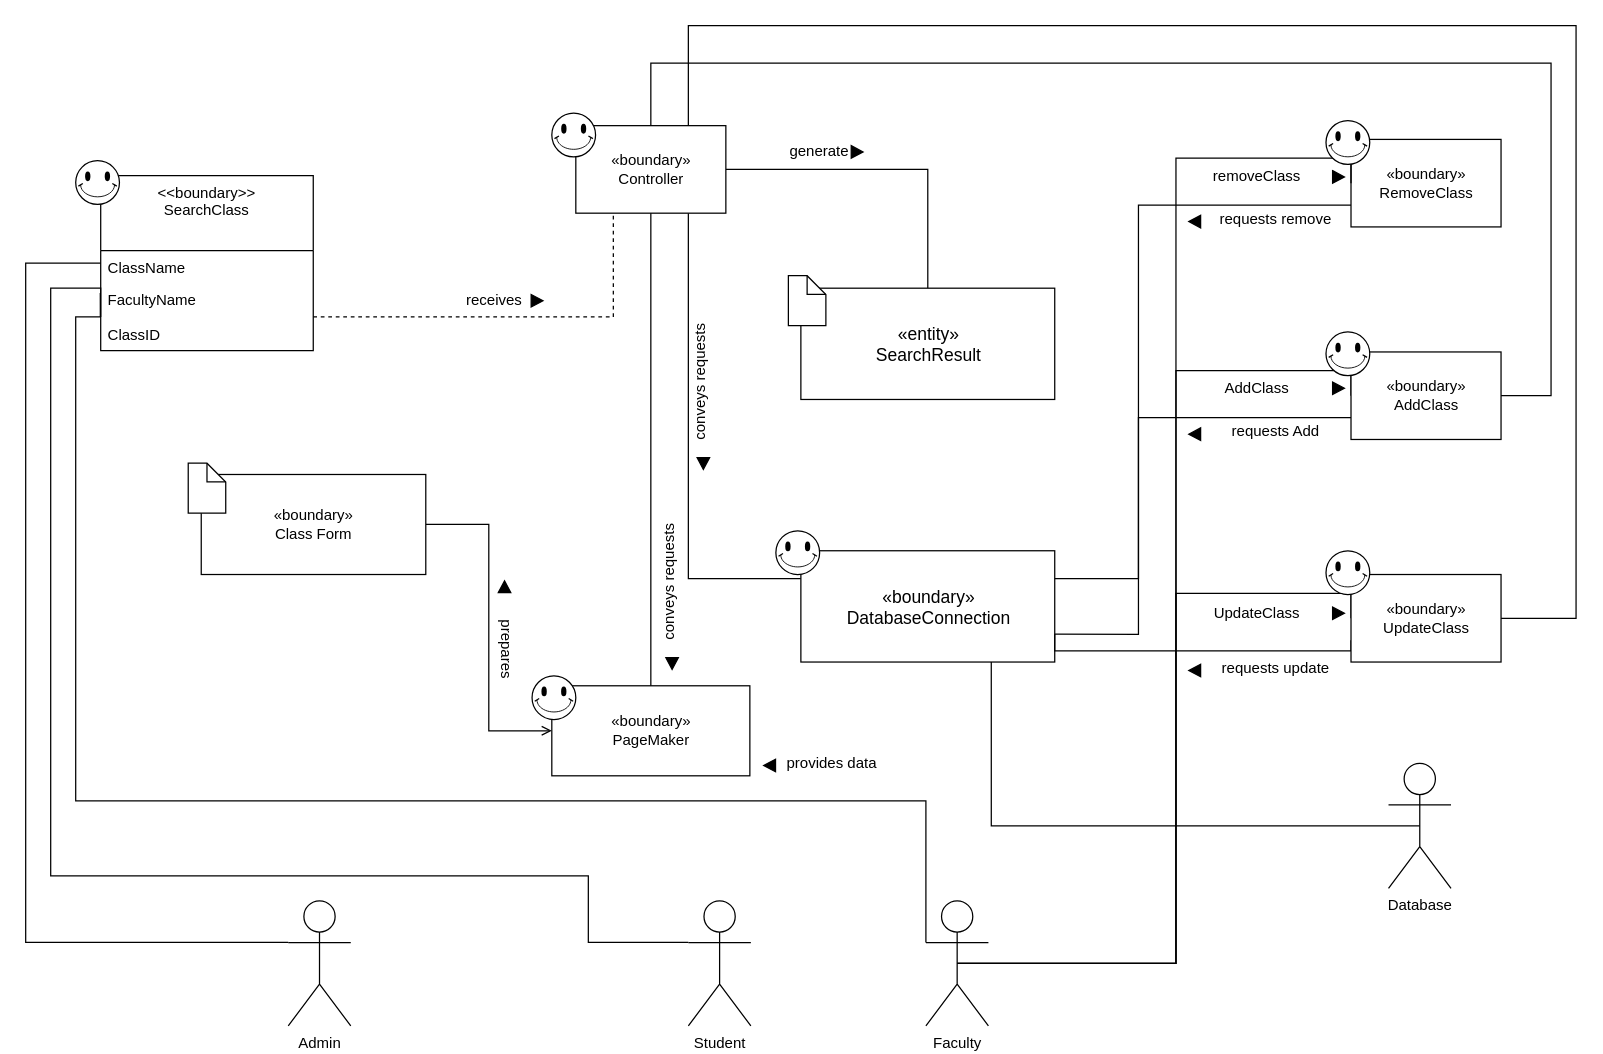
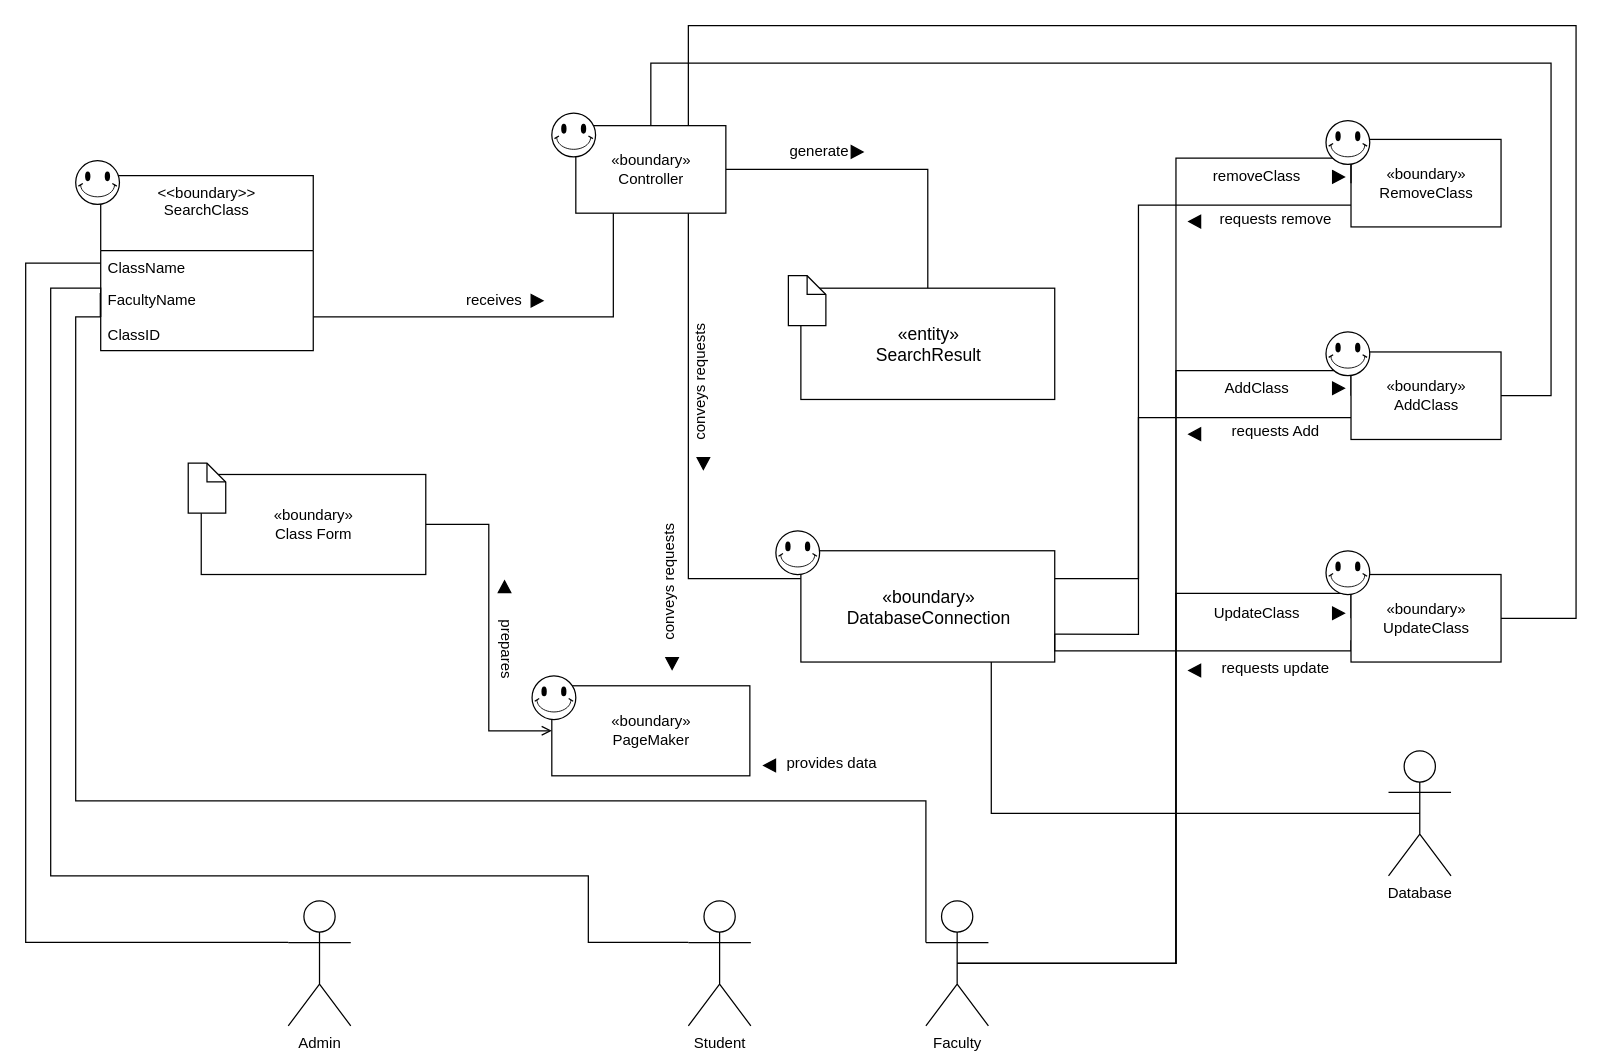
(515, 317) -> (515, 317)
(651, 449) -> none
(1419, 826) -> (1419, 813)
